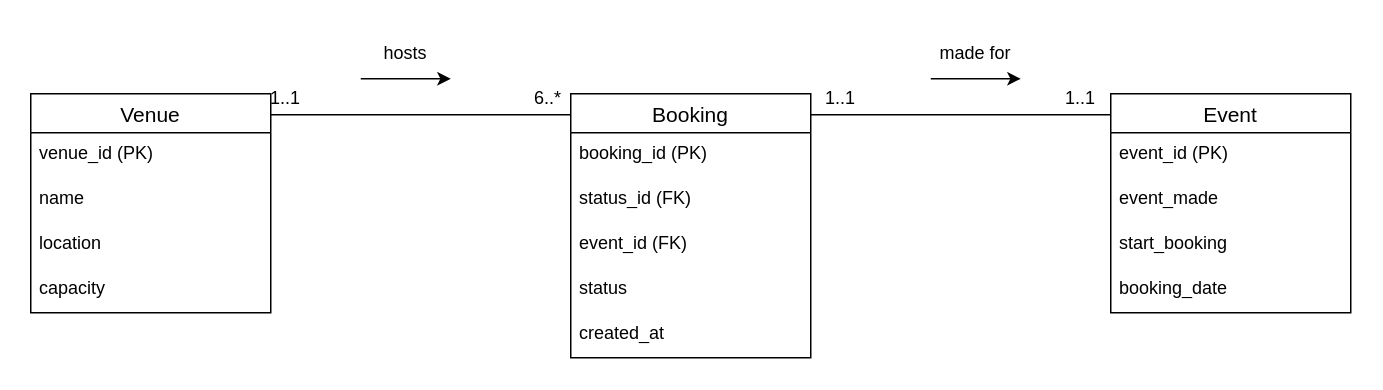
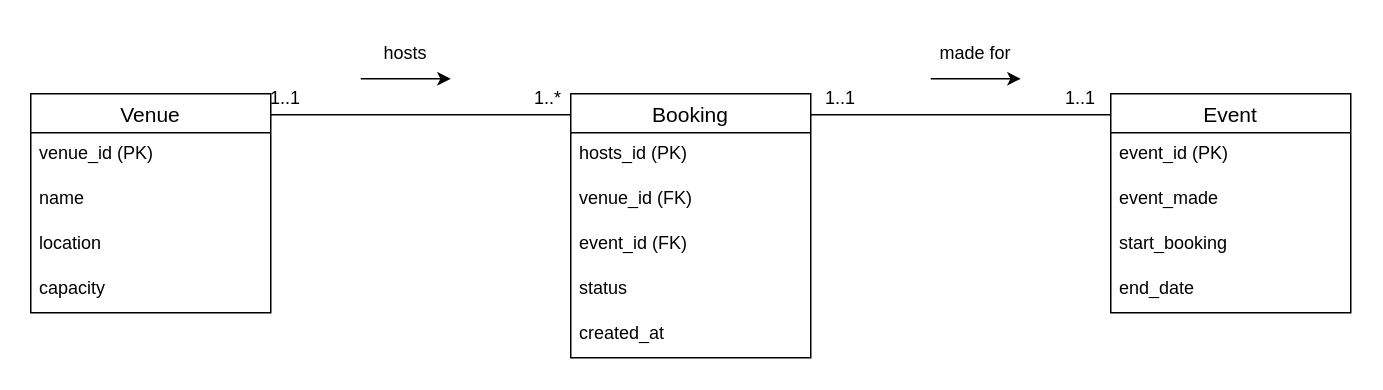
(548, 98) -> (548, 98)
(648, 154) -> (641, 154)
(646, 199) -> (641, 199)
(1178, 289) -> (1160, 289)
